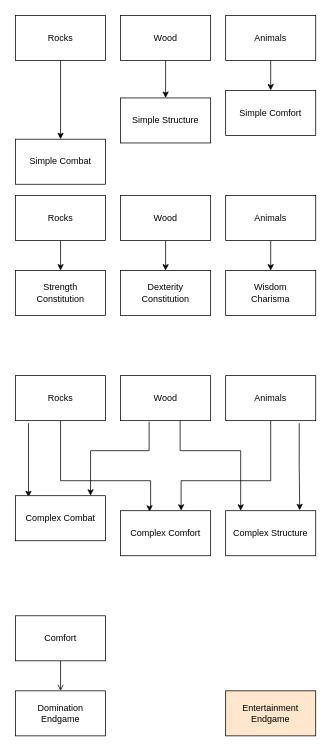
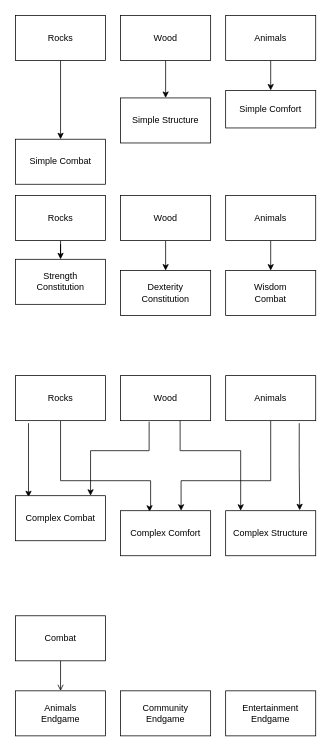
(270, 113) -> (270, 109)
(60, 293) -> (60, 282)
(270, 293) -> (270, 293)
(60, 638) -> (60, 638)
(60, 713) -> (60, 713)
none -> (165, 713)
(270, 713) -> (270, 713)
